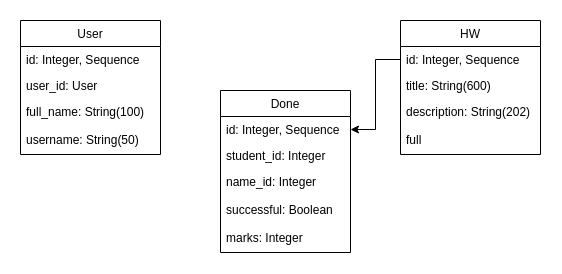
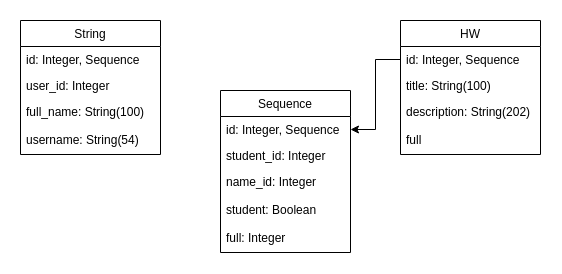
(90, 34) -> (90, 34)
(67, 86) -> (77, 86)
(460, 86) -> (460, 86)
(285, 104) -> (285, 104)
(90, 140) -> (90, 140)
(284, 210) -> (275, 210)
(270, 238) -> (263, 238)
